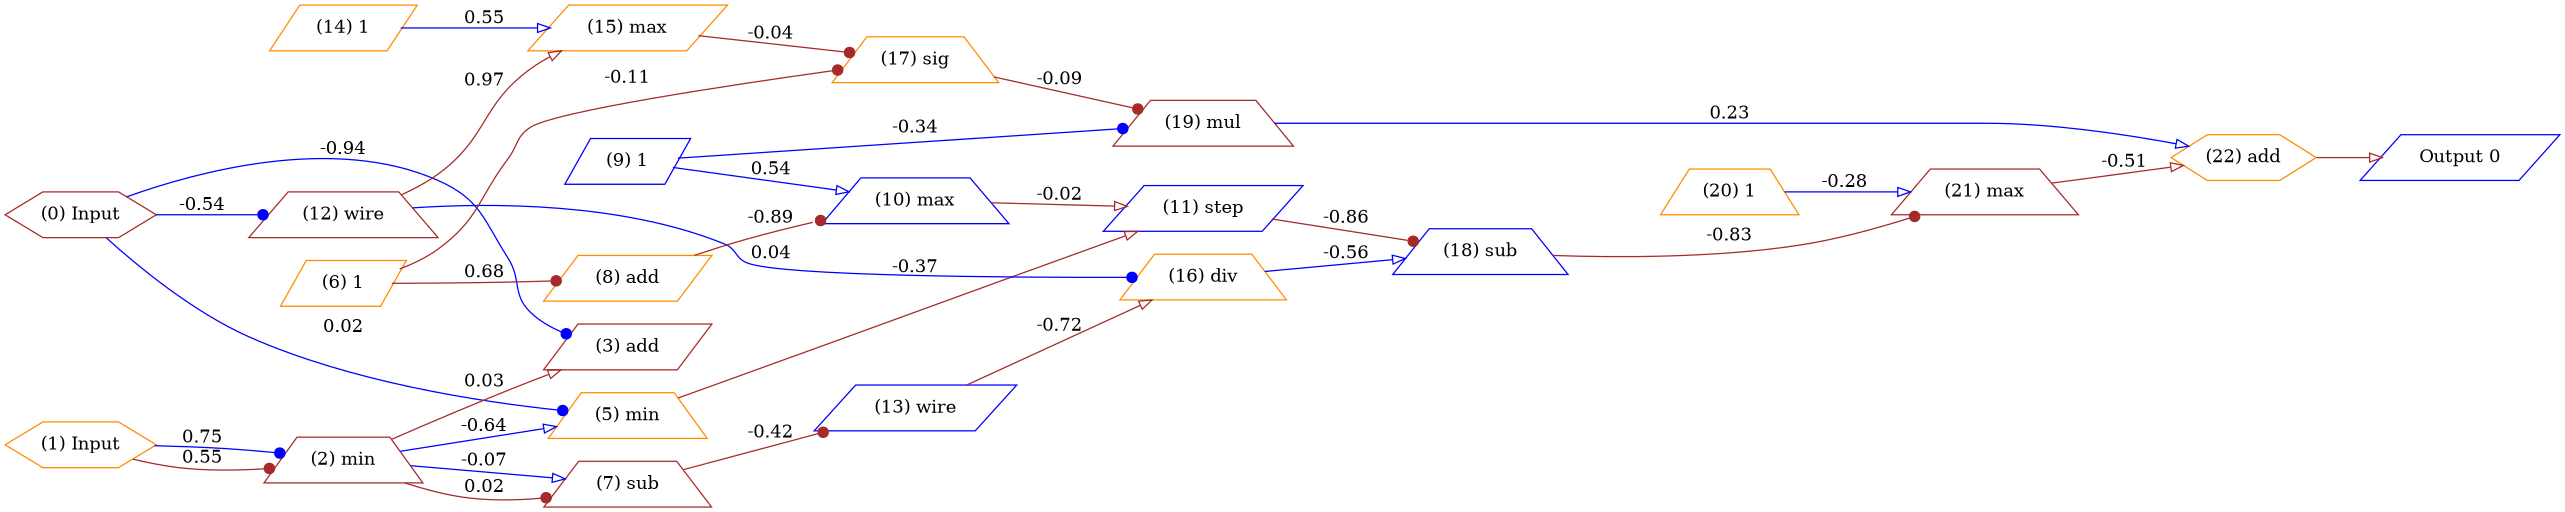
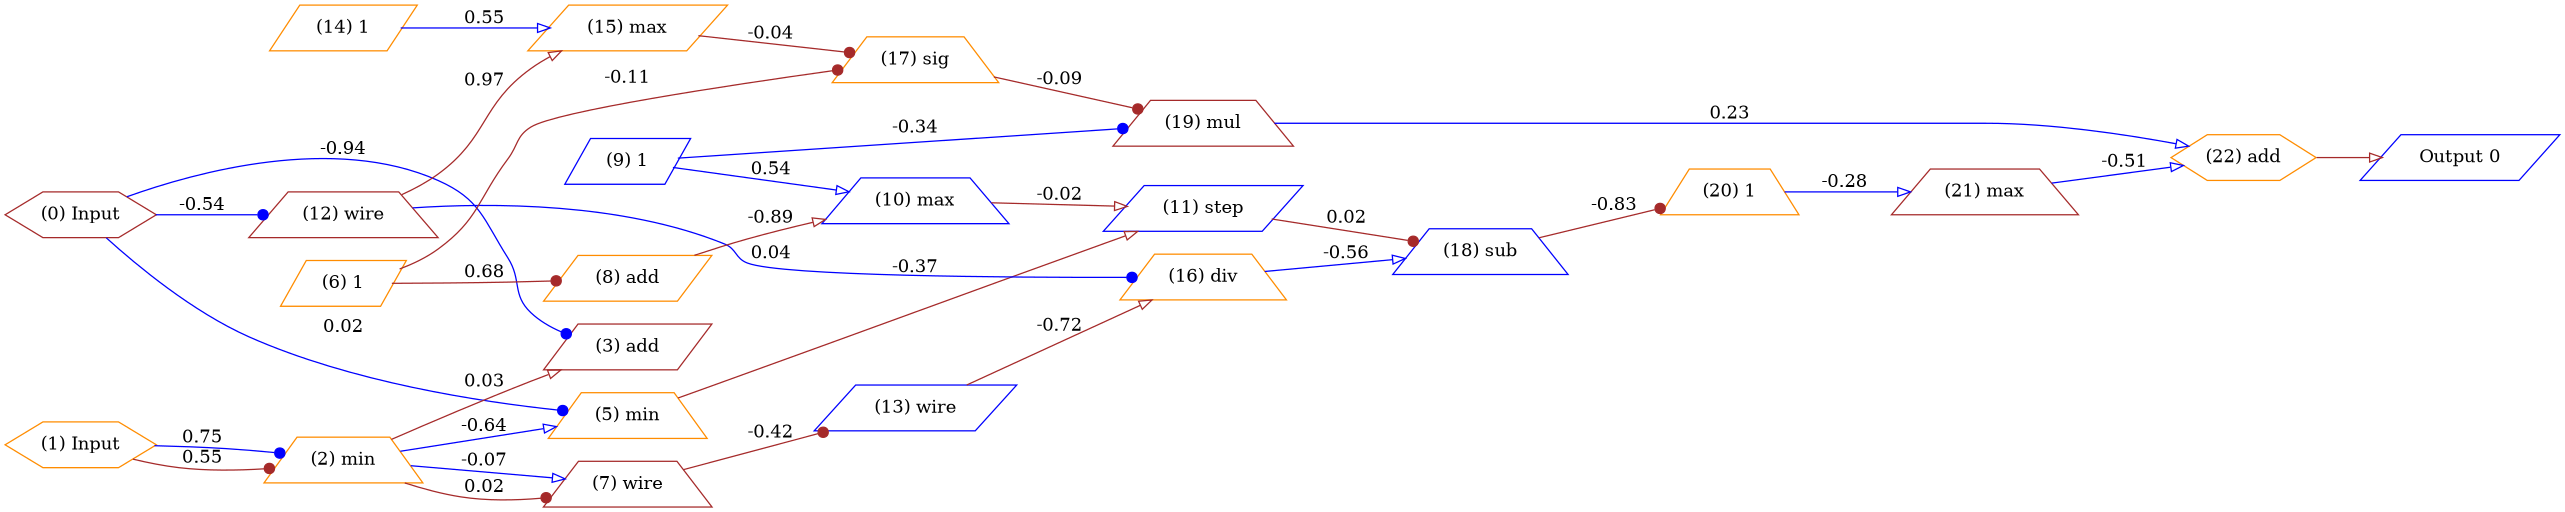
(2111, 175) -> (2111, 175)
(1346, 218) -> (1346, 218)
(753, 237) -> (753, 237)
(1733, 253) -> (1597, 224)
(343, 460) -> (343, 460)
(628, 484) -> (628, 484)
